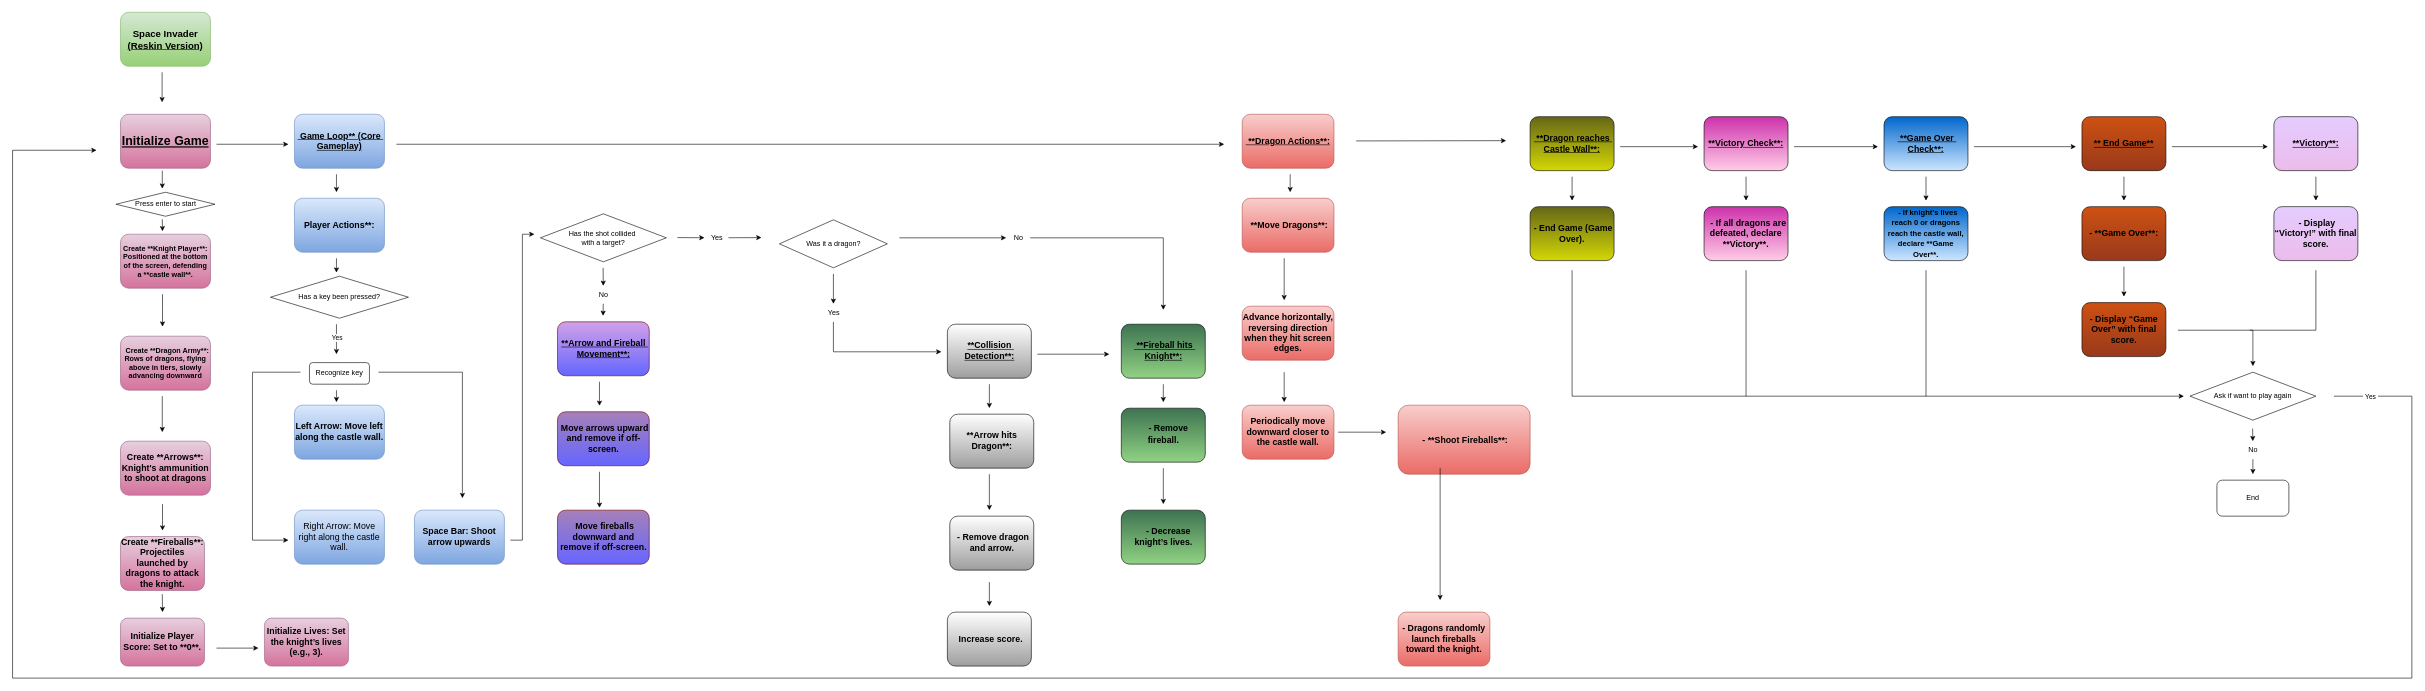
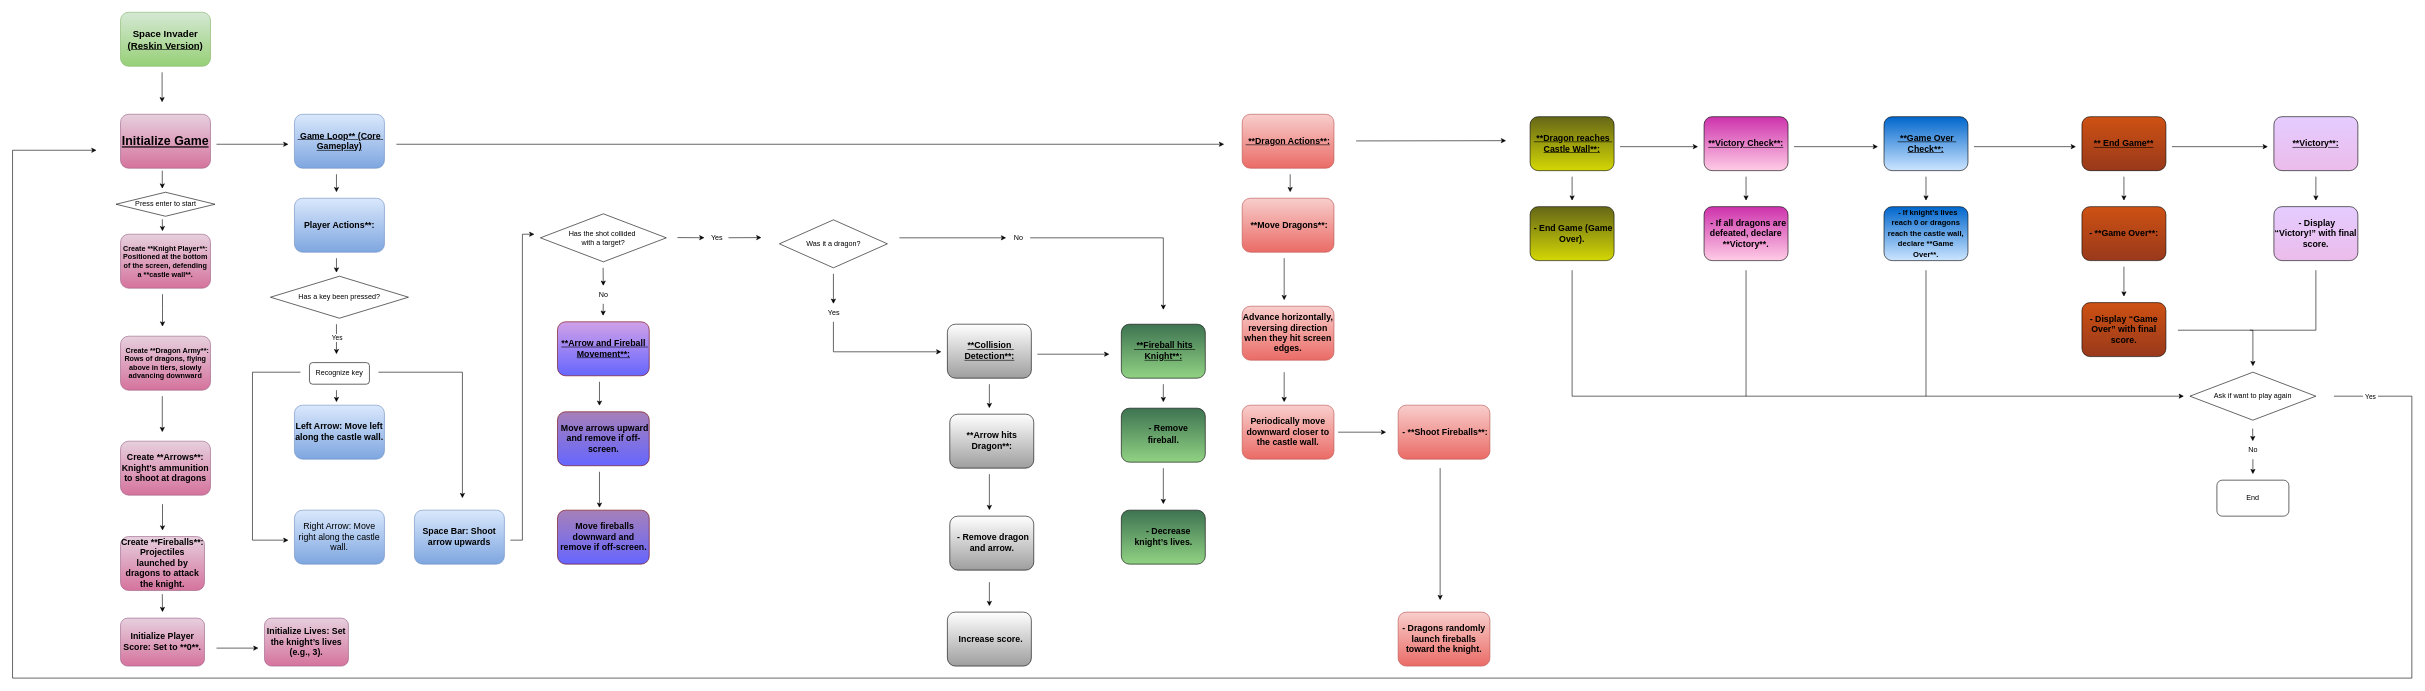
(1464, 440) -> (1444, 432)
